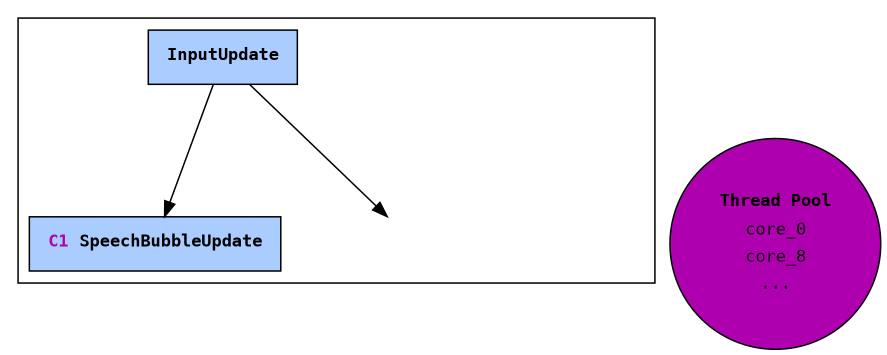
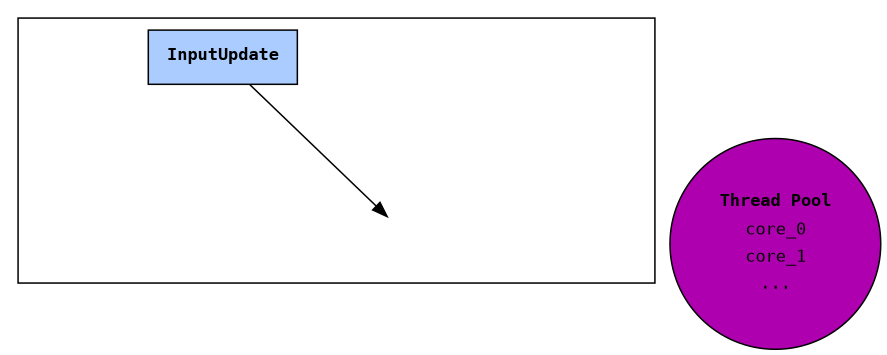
(155, 244) -> none
(776, 257) -> (776, 257)
